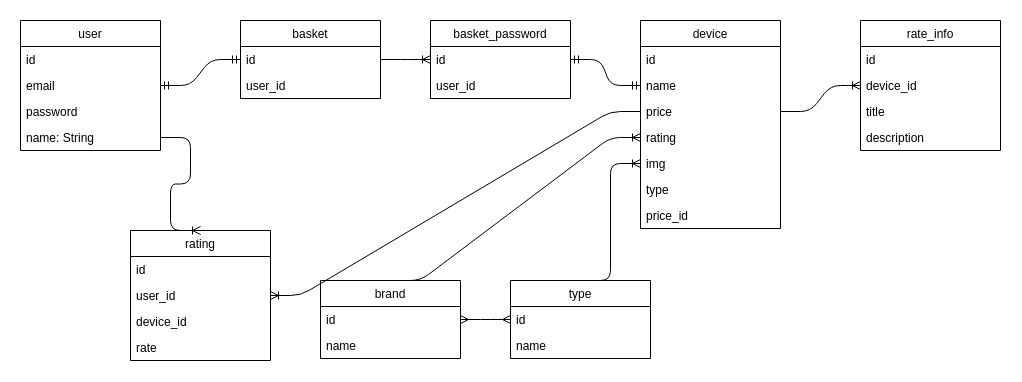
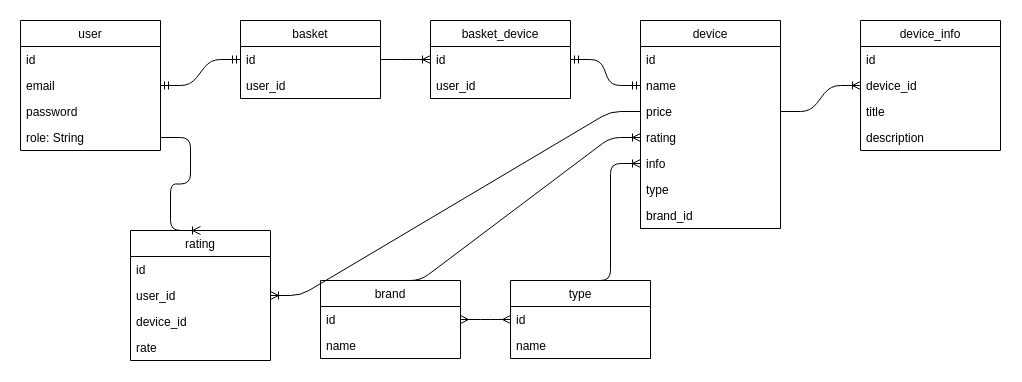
(500, 34) -> (500, 34)
(930, 34) -> (930, 34)
(62, 138) -> (60, 138)
(655, 164) -> (658, 164)
(670, 216) -> (671, 216)
